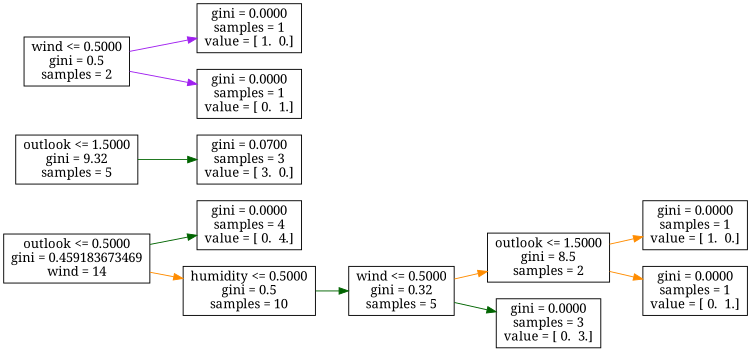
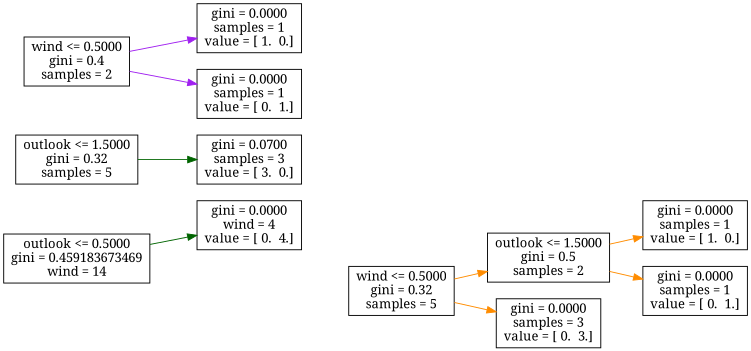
(77, 62) -> (77, 62)
(77, 160) -> (77, 160)
(249, 225) -> (249, 225)
(549, 258) -> (549, 258)
(249, 291) -> none
(471, 306) -> (471, 306)
